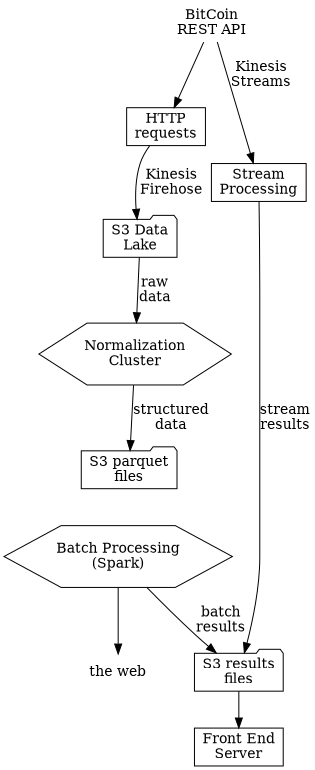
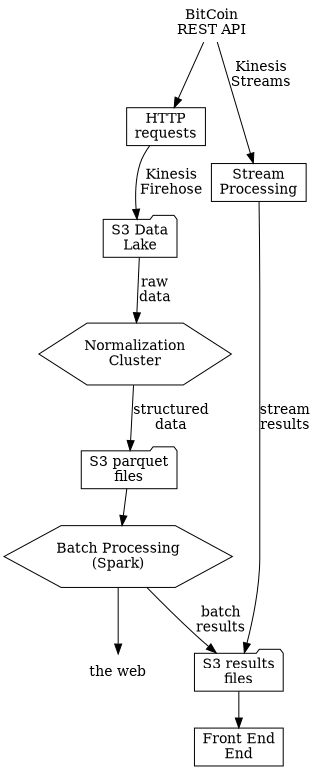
none -> (125, 502)
(239, 747) -> (239, 747)
